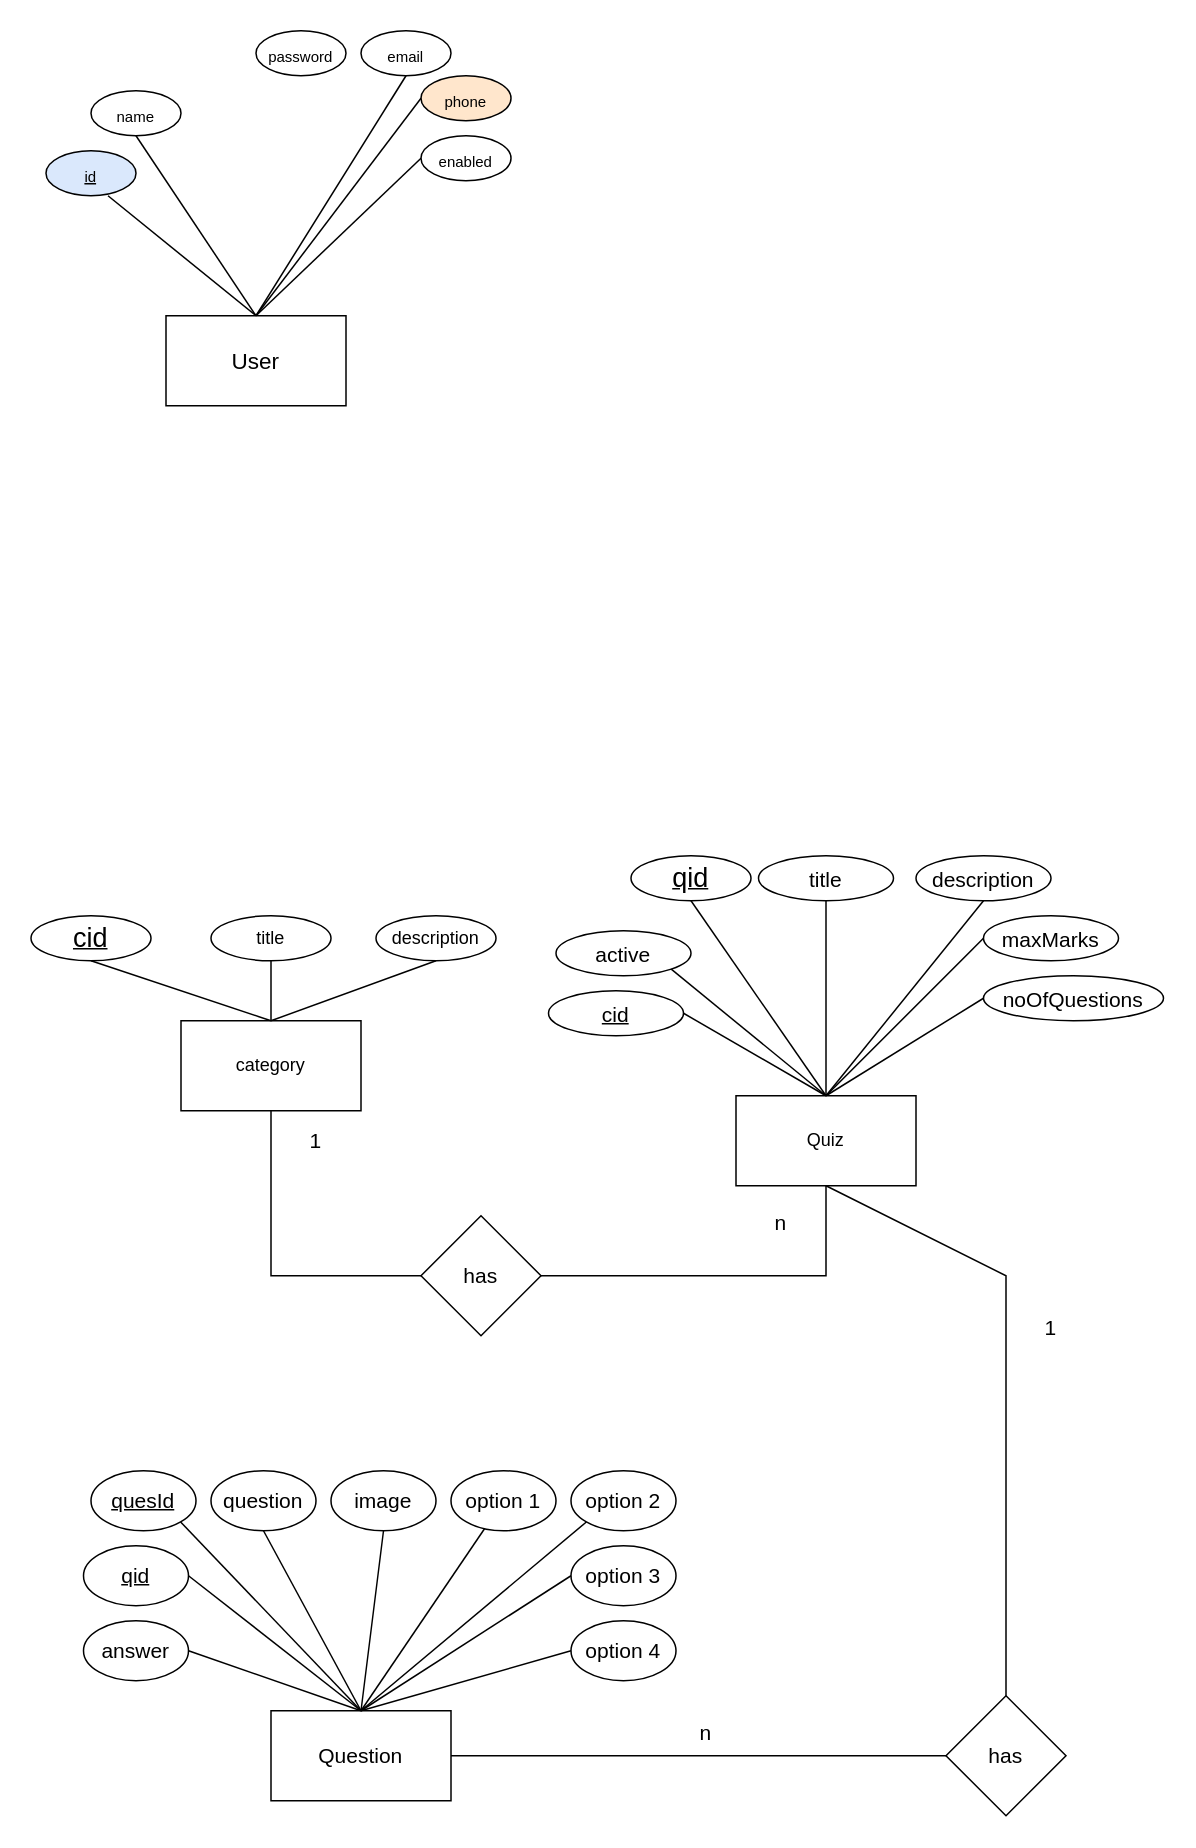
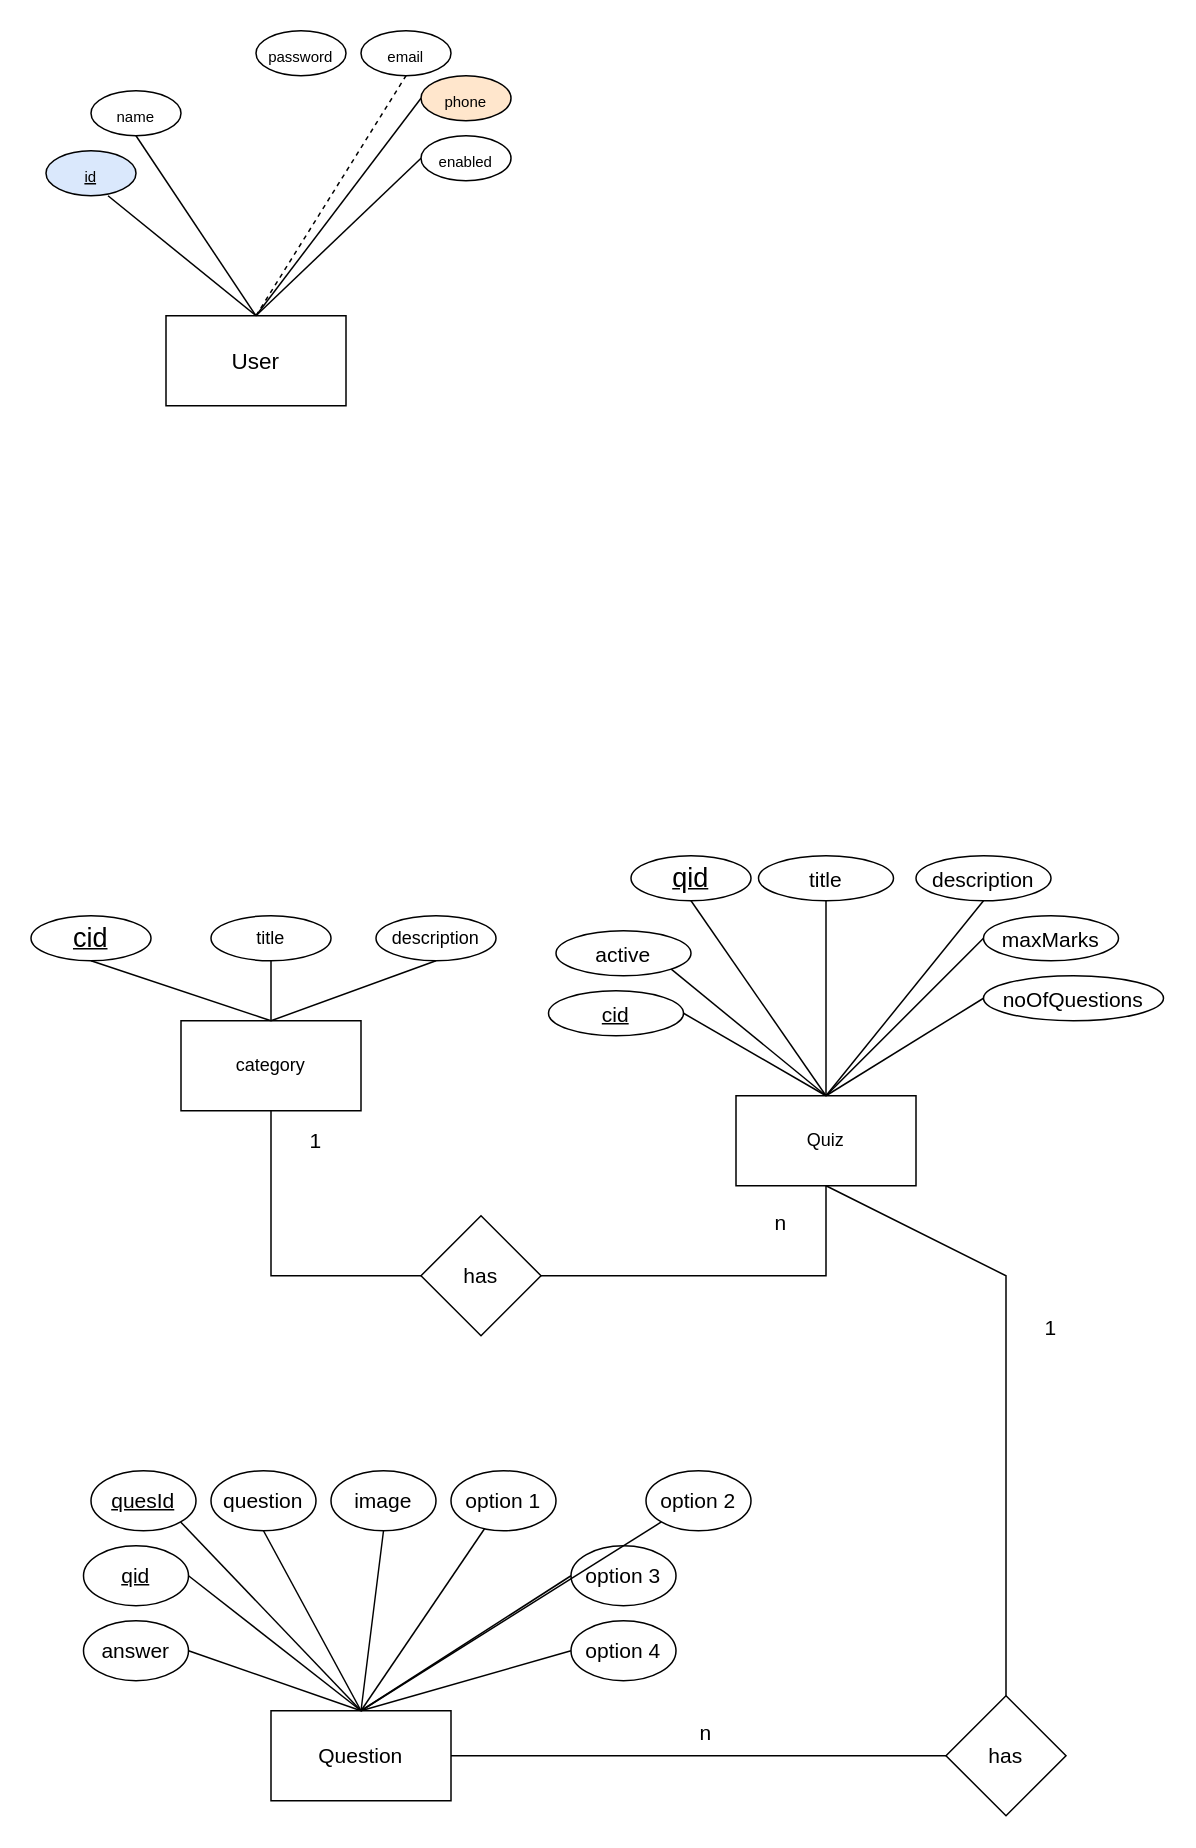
(340, 181) -> (340, 181)
(623, 1501) -> (698, 1501)
